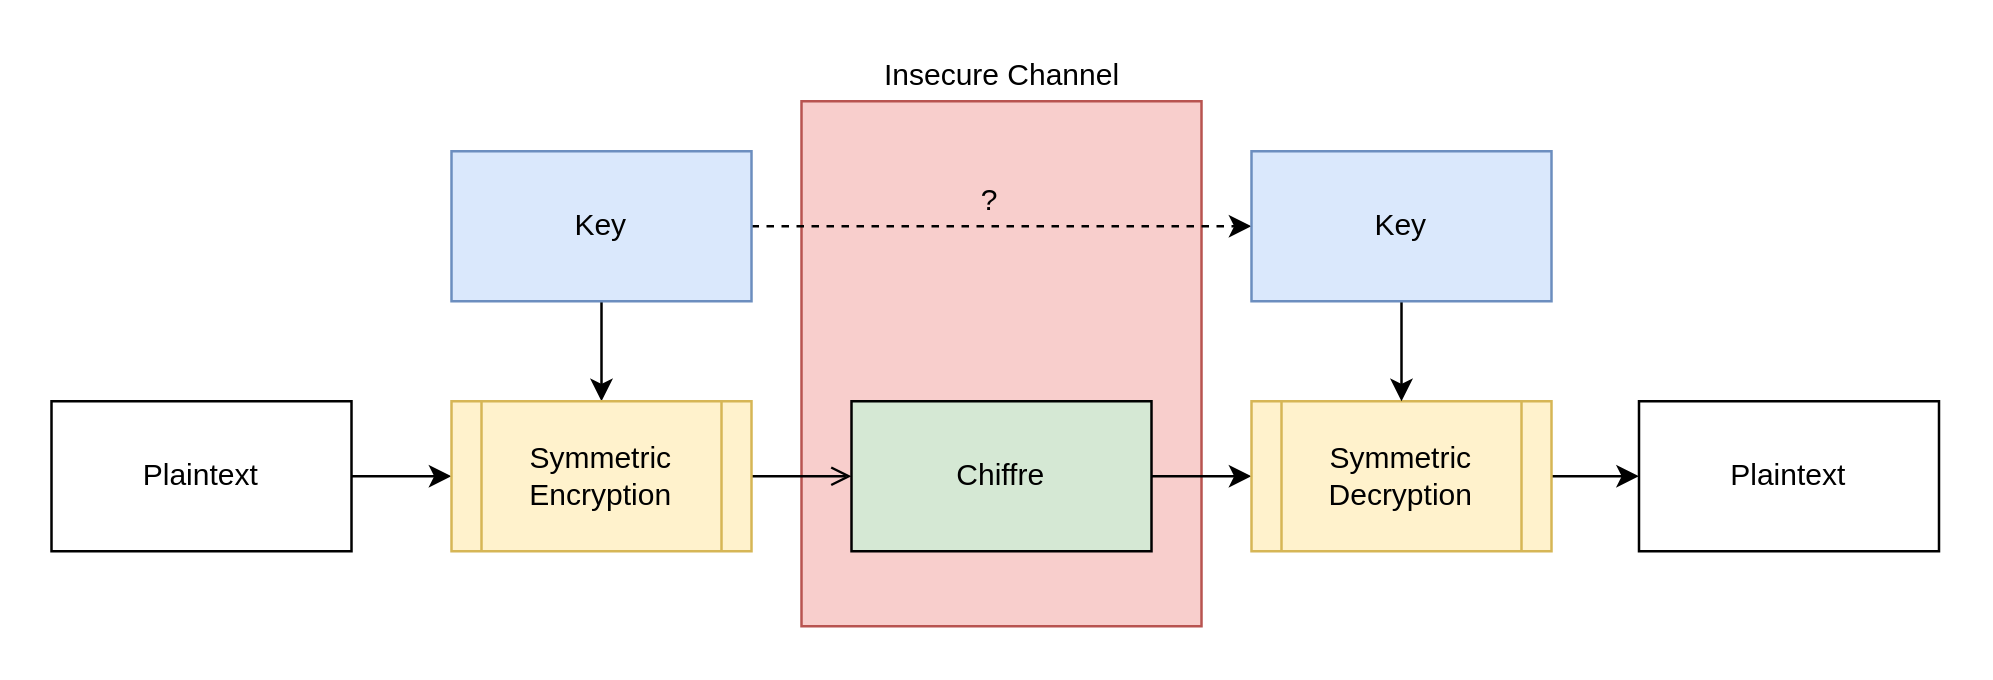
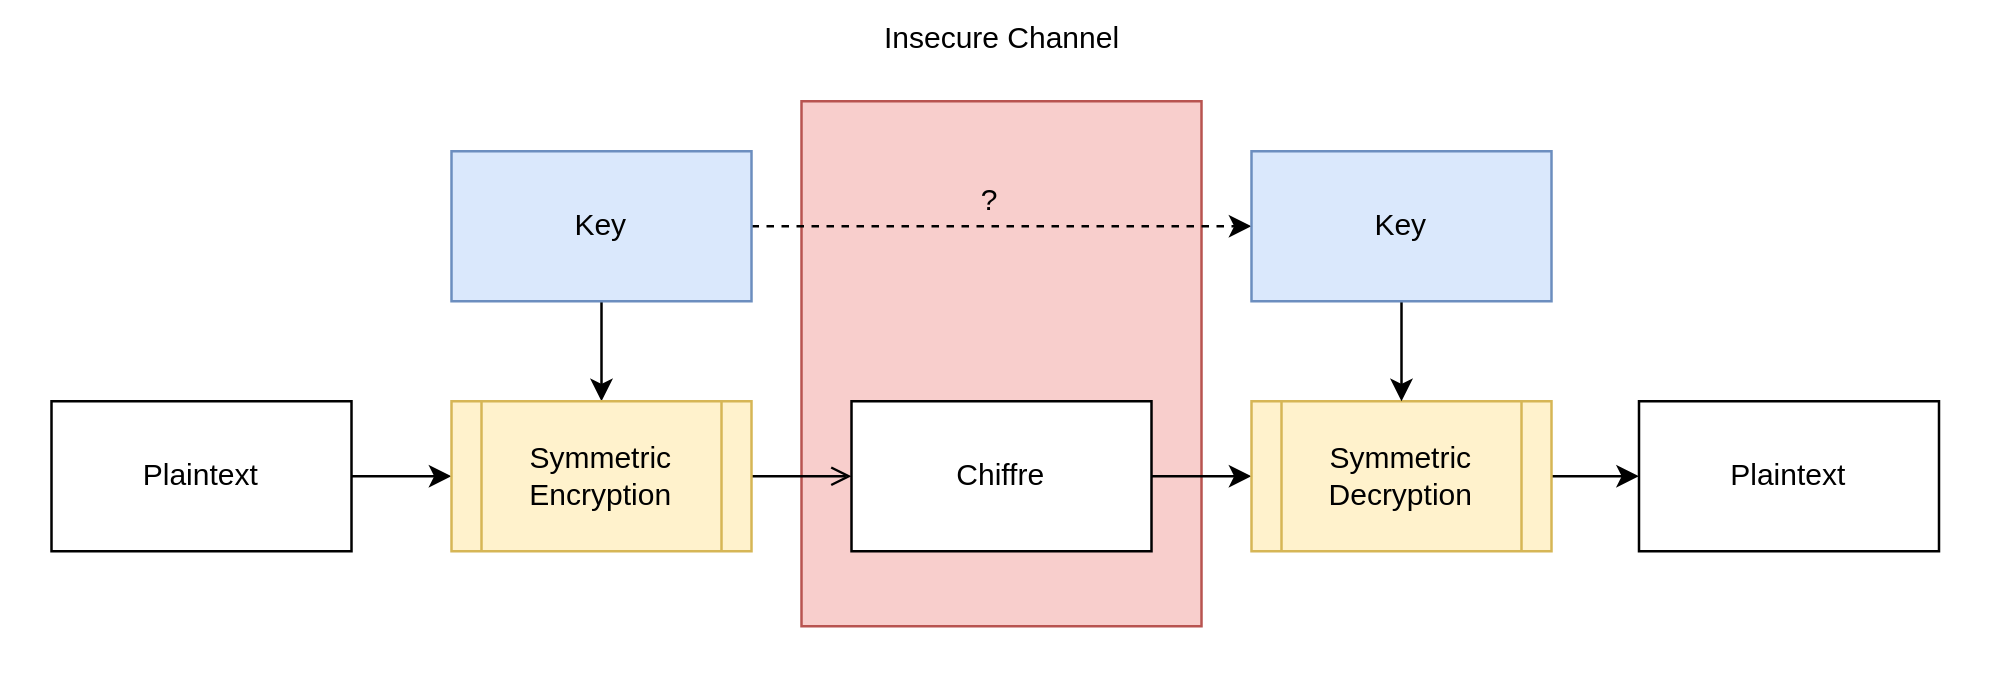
(1001, 76) -> (1001, 39)
(1001, 476) -> (1001, 476)
